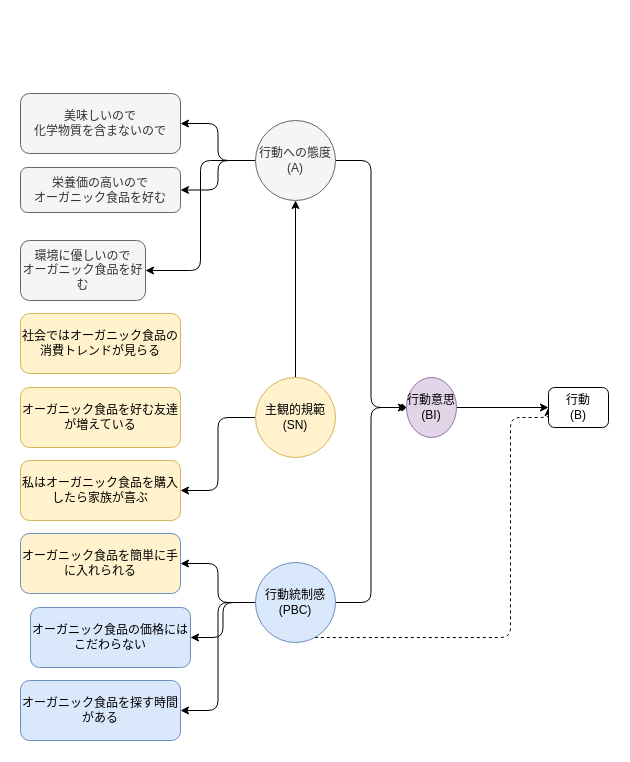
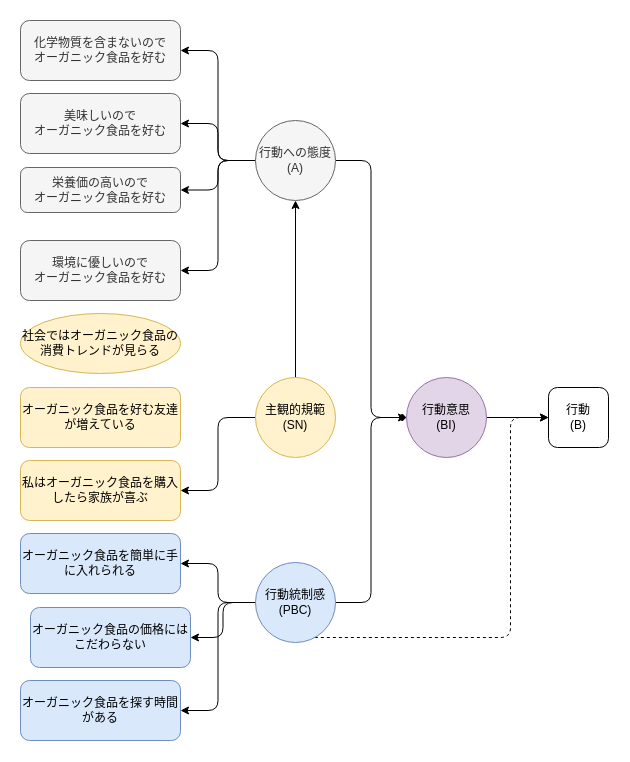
none -> (101, 51)
none -> (218, 79)
(101, 124) -> (101, 124)
(83, 271) -> (101, 271)
(101, 344) -> (101, 344)
(432, 408) -> (447, 418)
(579, 408) -> (579, 418)
(101, 564) -> (101, 564)
